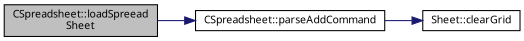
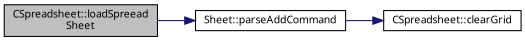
(290, 21) -> (271, 21)
(471, 21) -> (452, 21)
